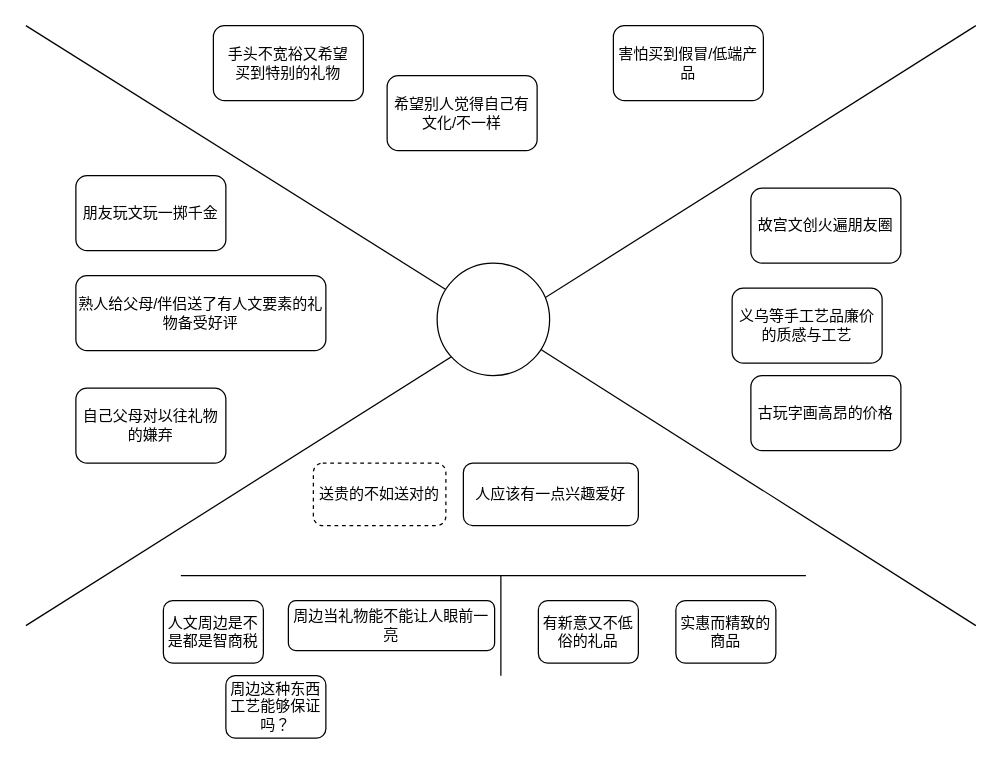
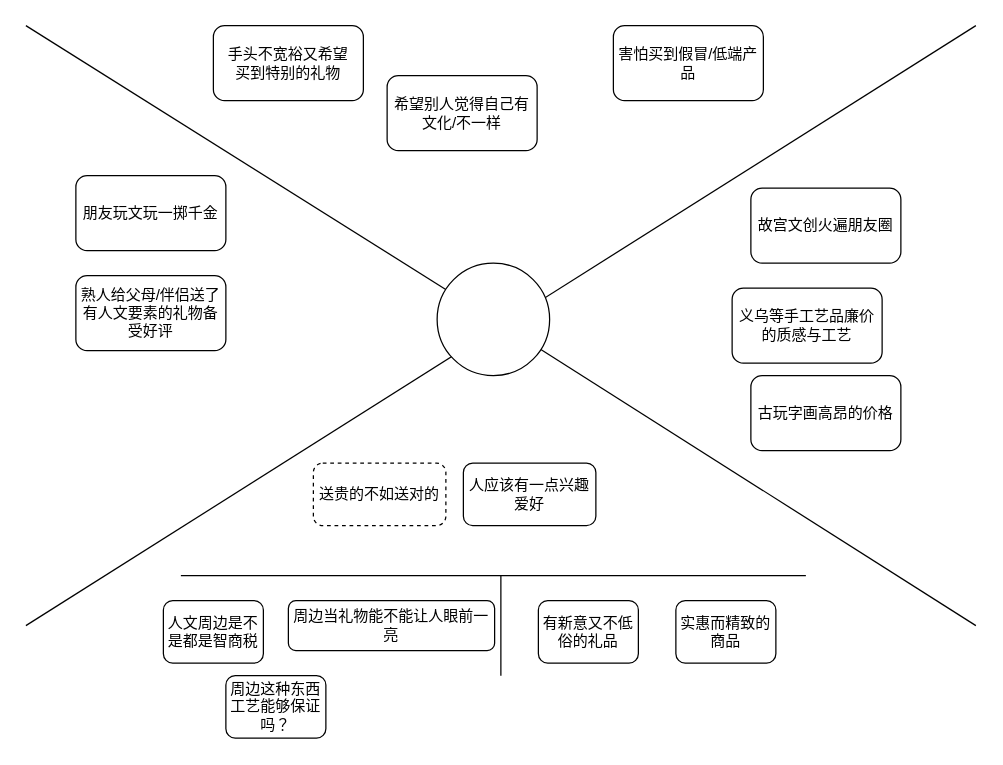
(201, 313) -> (151, 313)
(151, 426) -> none
(551, 494) -> (529, 494)
